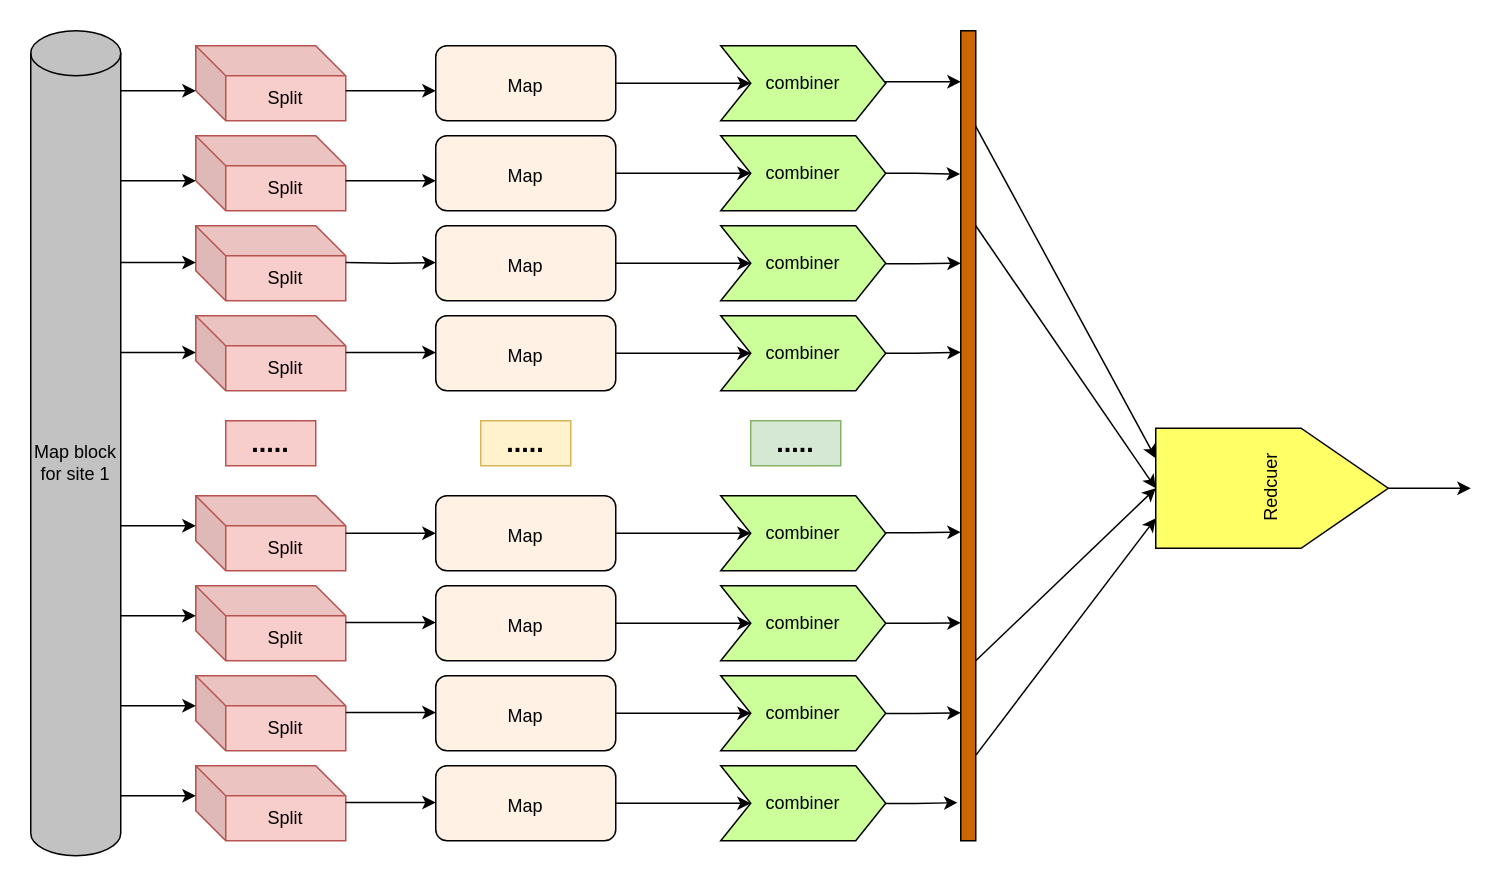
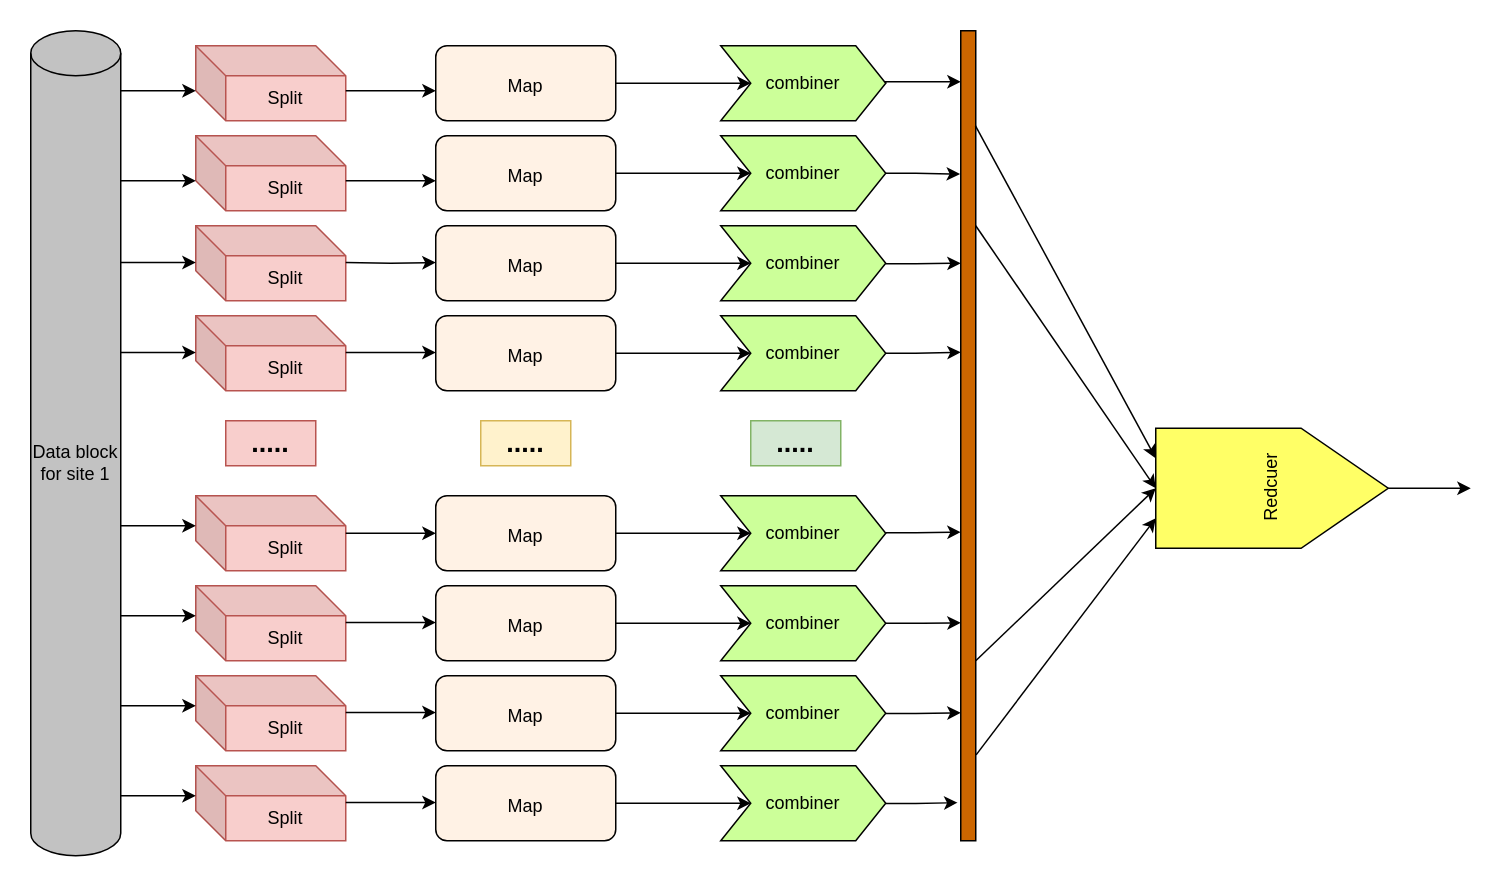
(76, 463) -> (76, 463)
